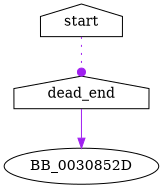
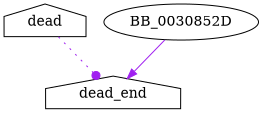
(81, 22) -> (45, 22)
(81, 123) -> (150, 56)
